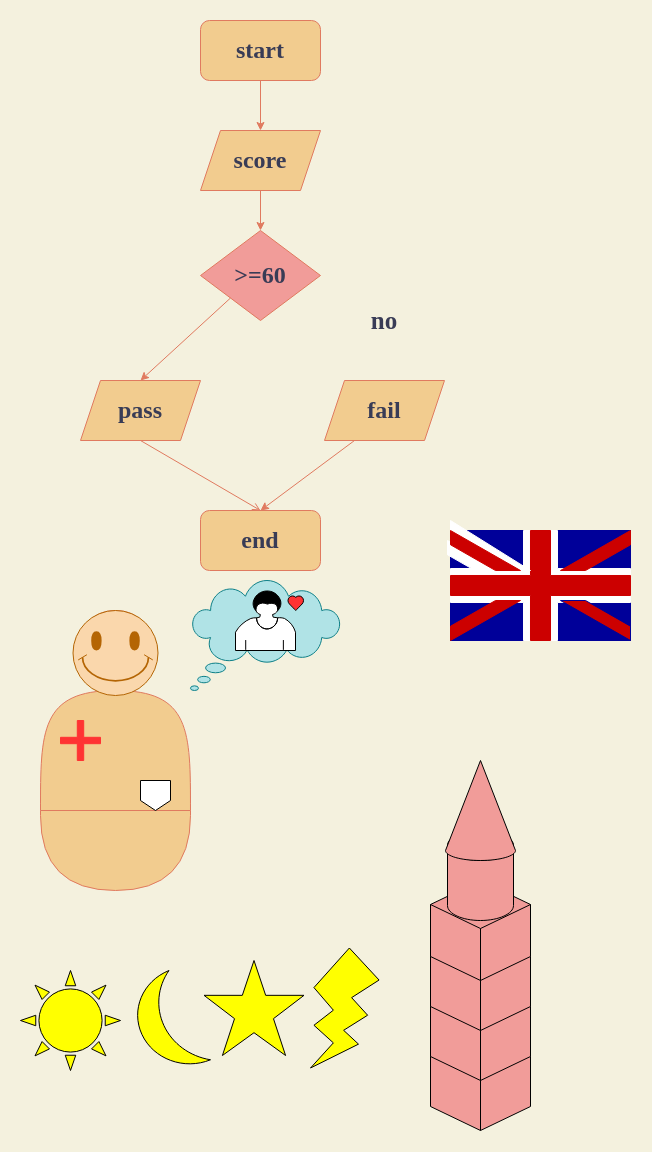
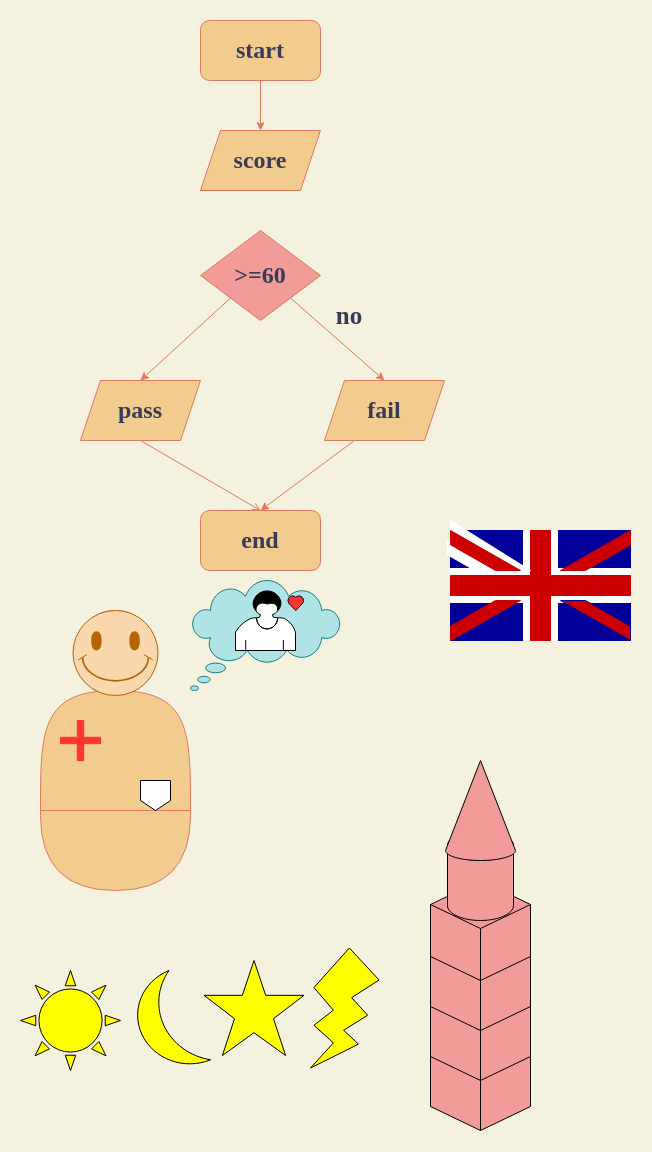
(261, 207) -> none
(385, 321) -> (350, 316)
none -> (335, 337)
